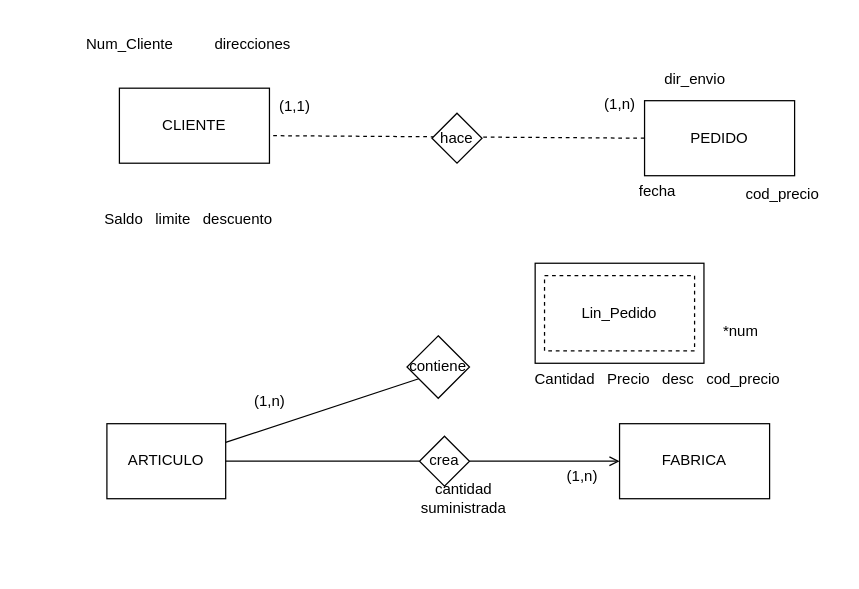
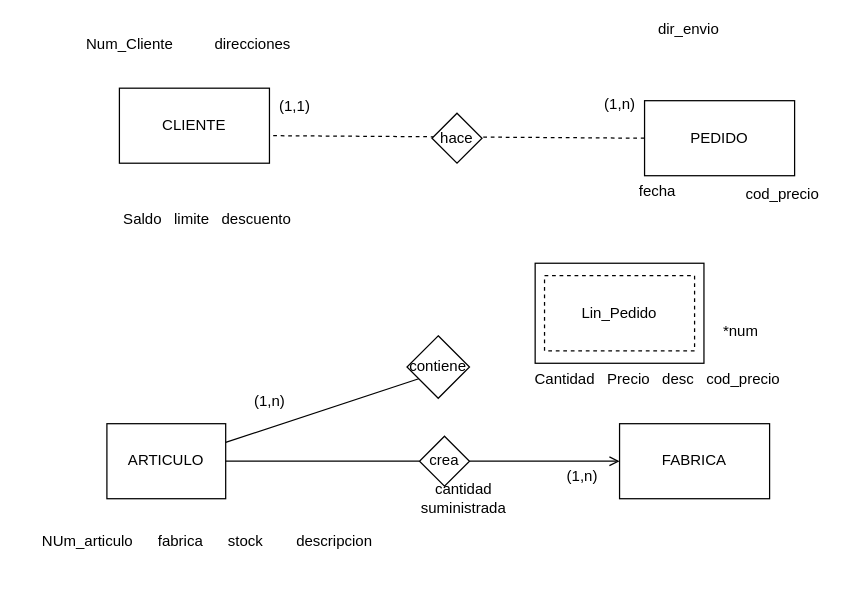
(694, 79) -> (688, 29)
(188, 219) -> (207, 219)
none -> (207, 542)
